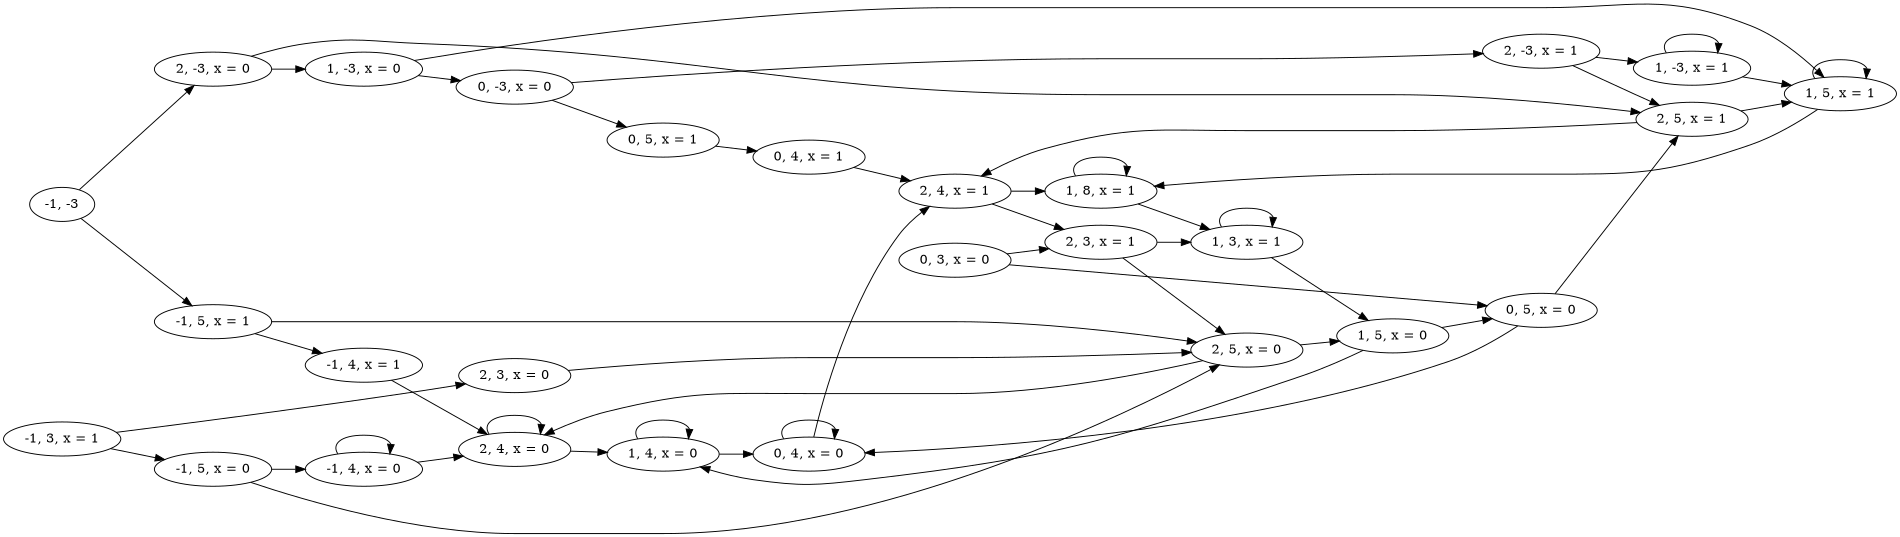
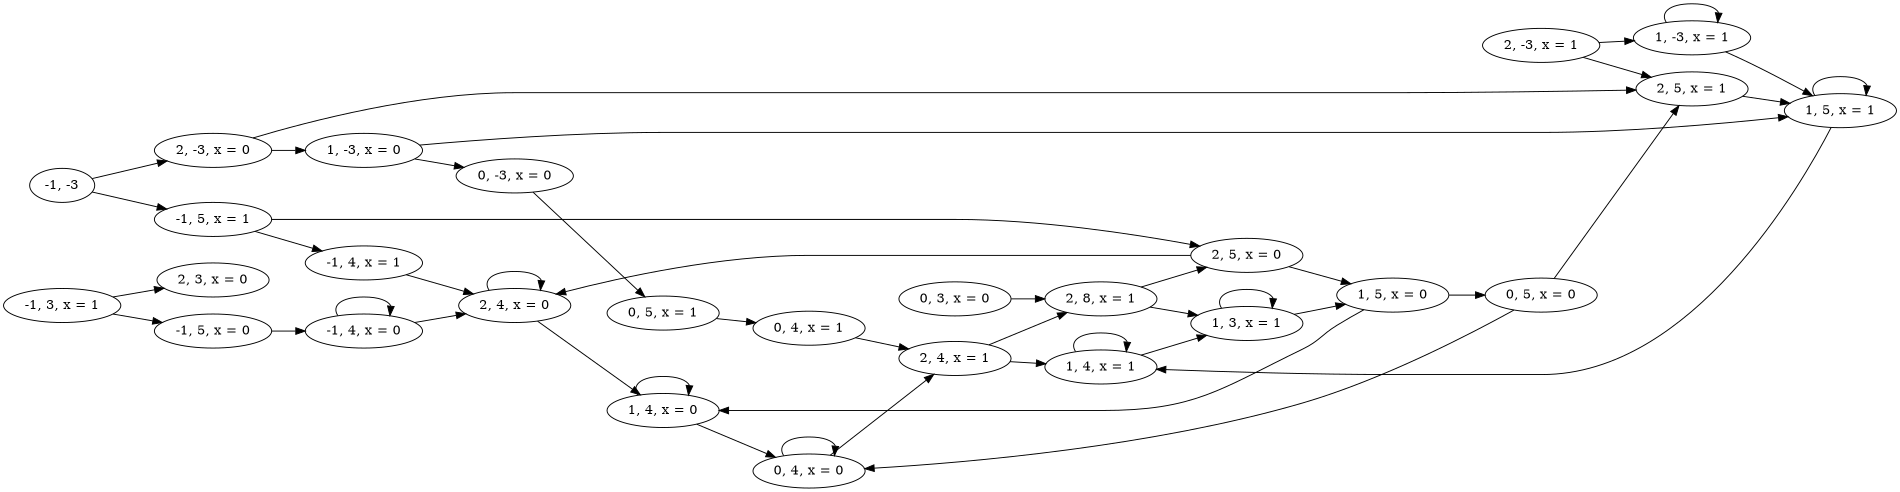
(1022, 60) -> none
(1310, 131) -> none
(1101, 191) -> (1101, 367)
(1101, 242) -> (1101, 299)
(1243, 285) -> none
(875, 358) -> none
(742, 529) -> none
